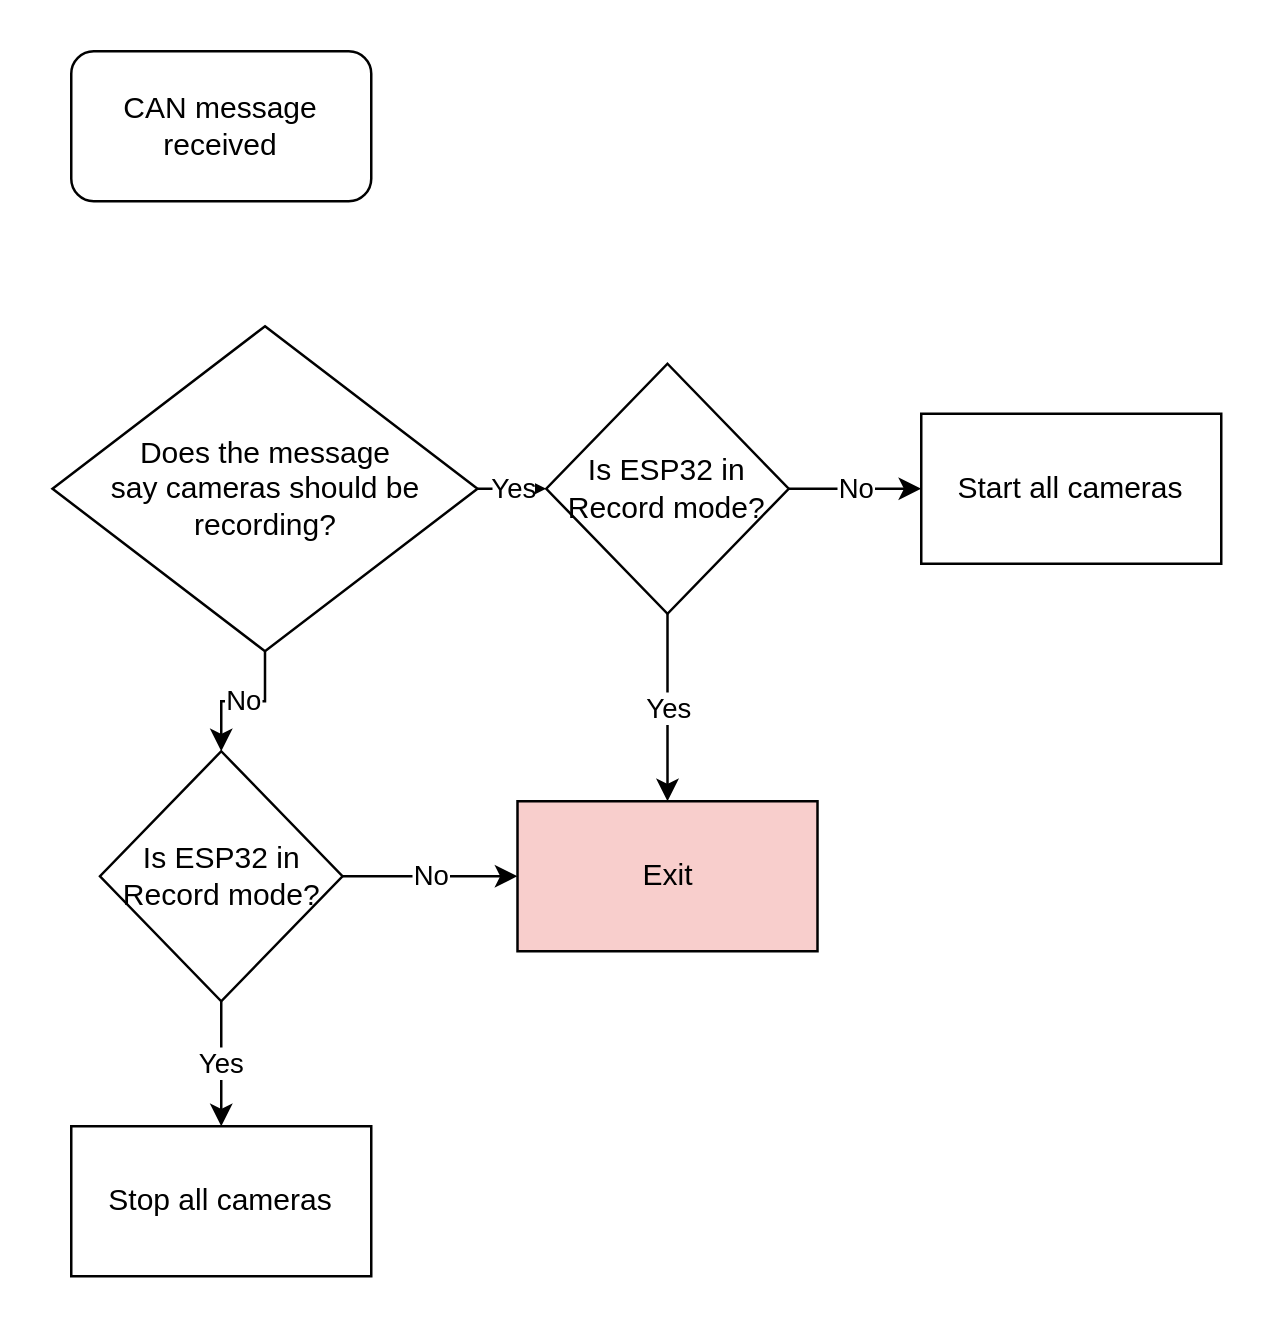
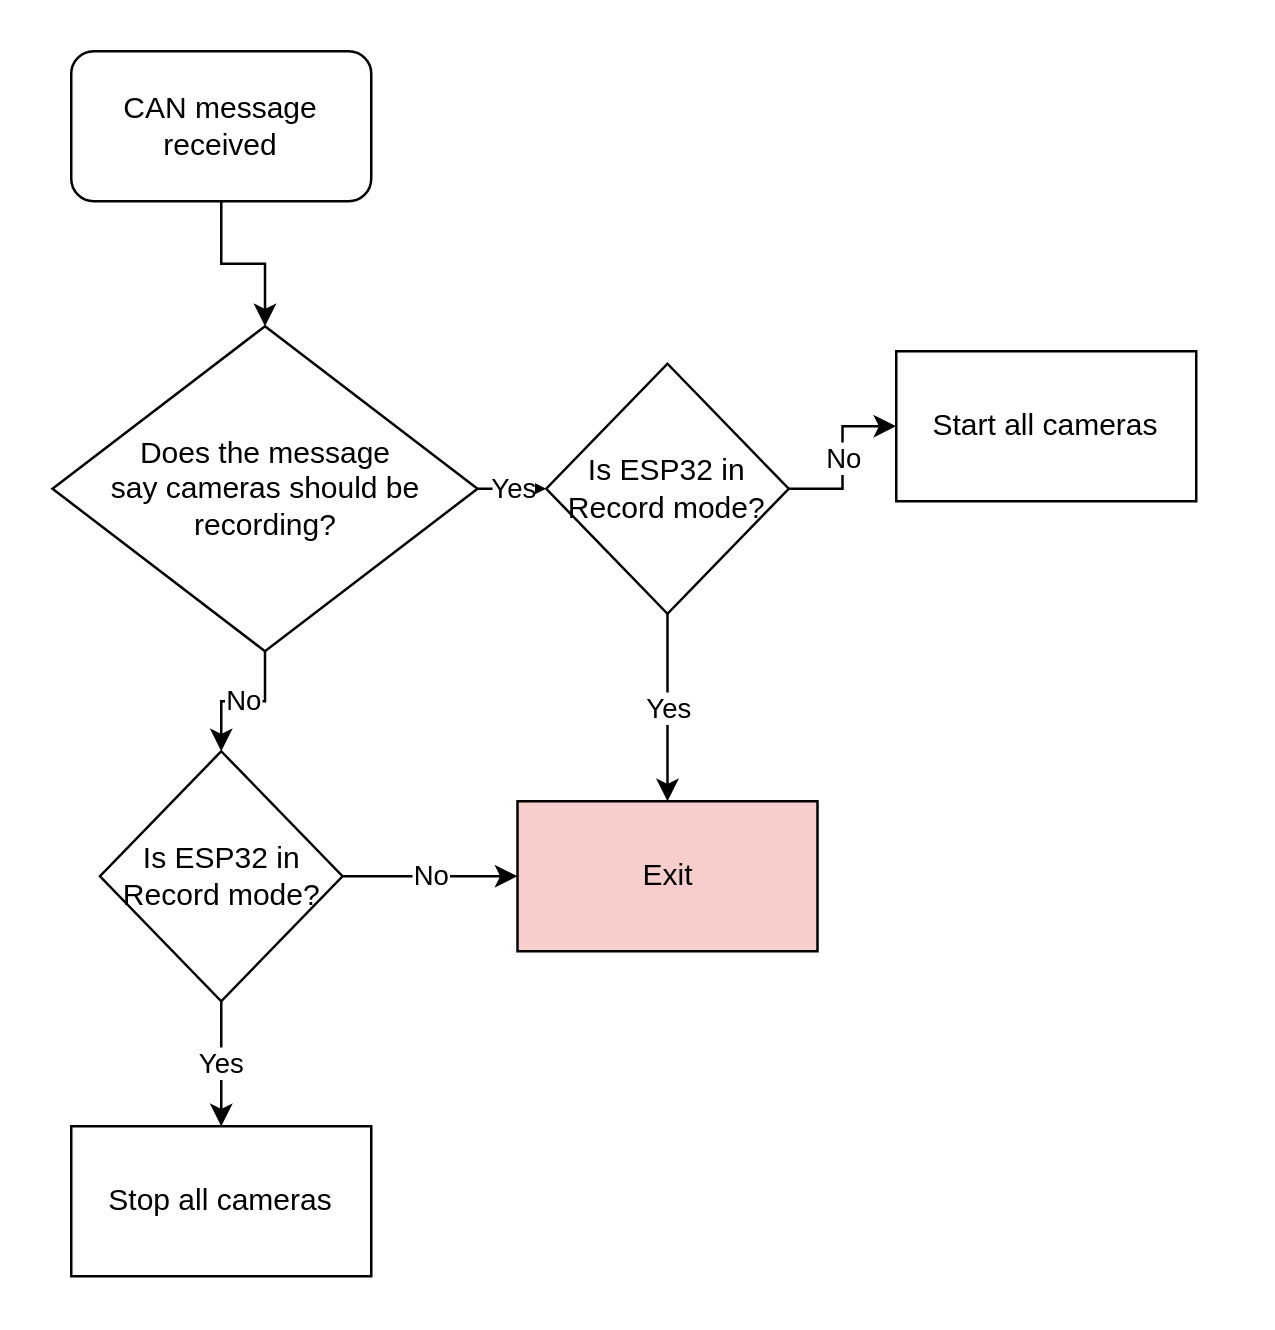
none -> (234, 264)
(1071, 489) -> (1046, 426)
